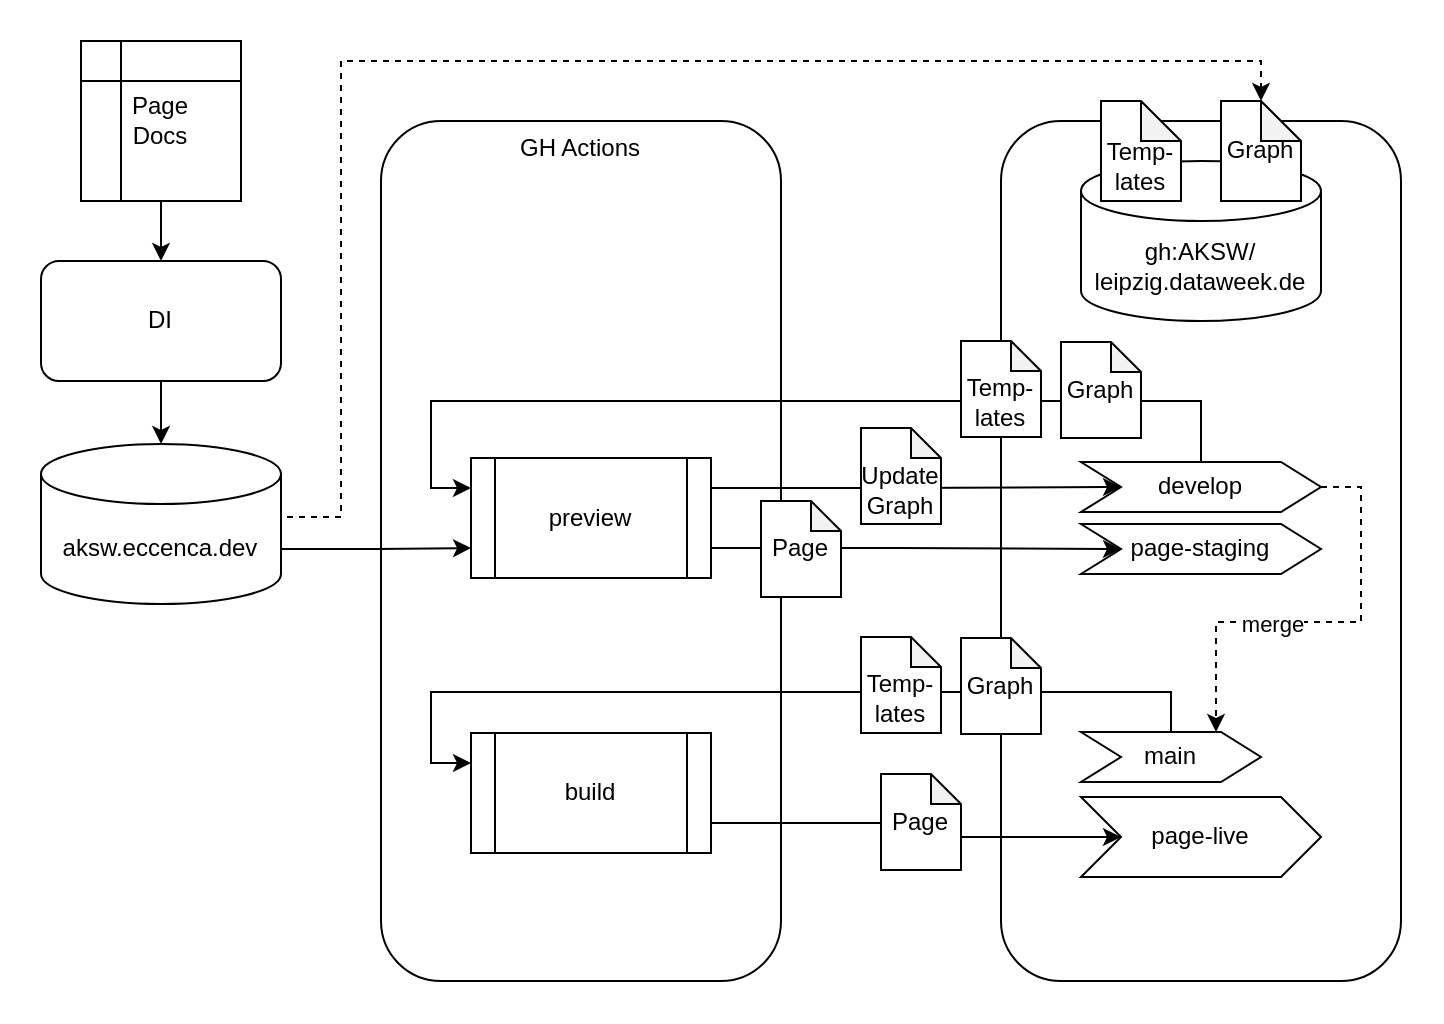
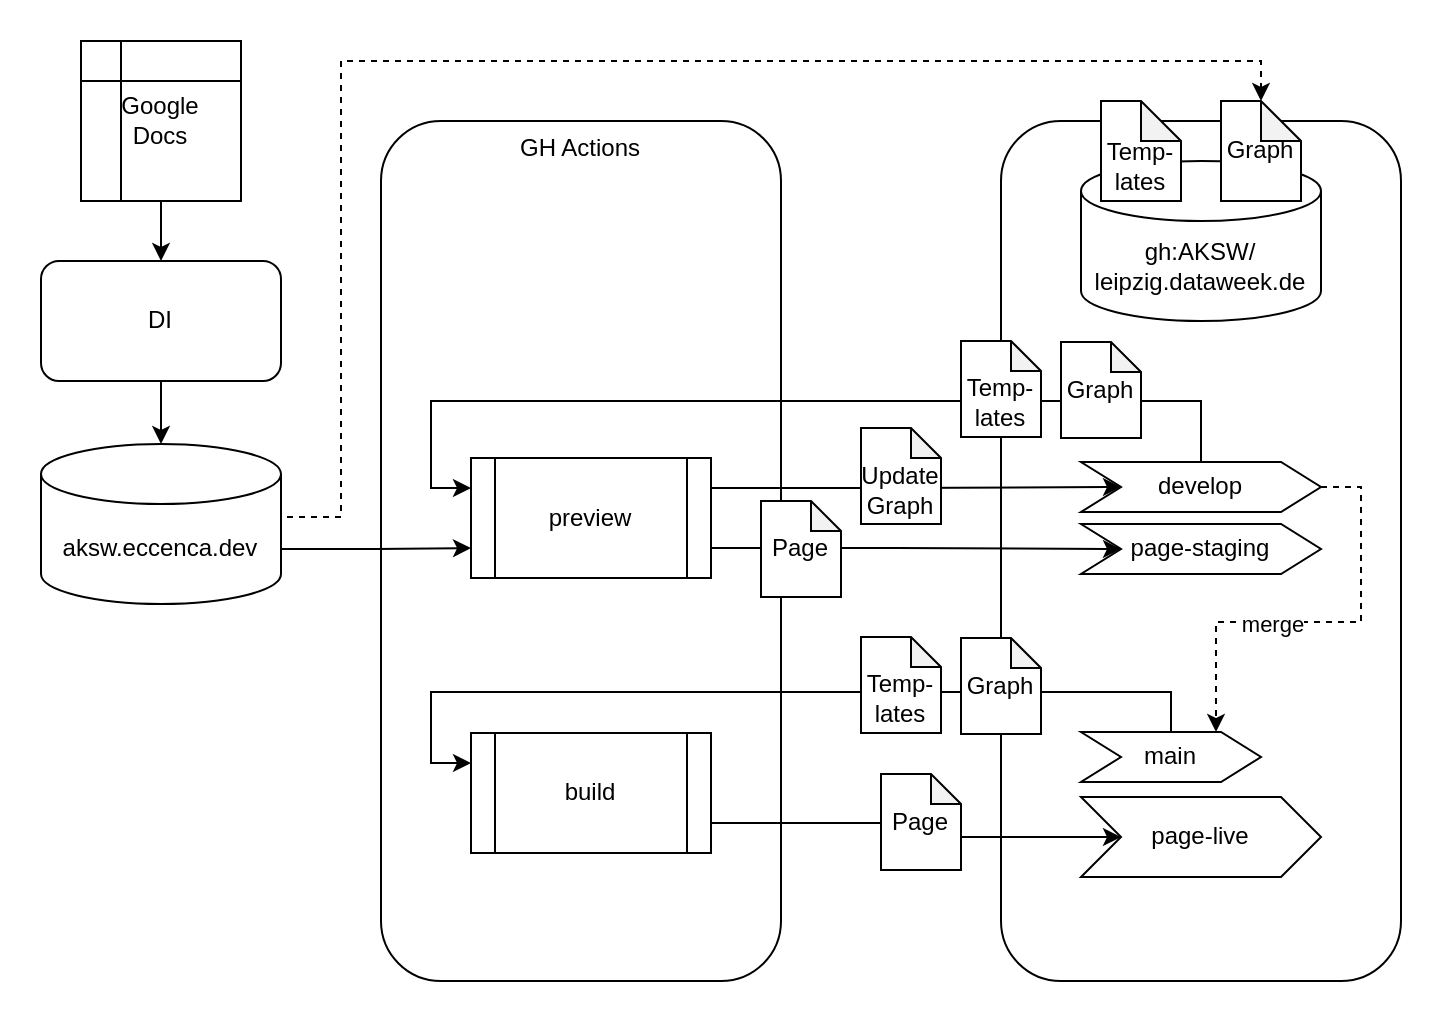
(161, 121) -> (161, 121)
